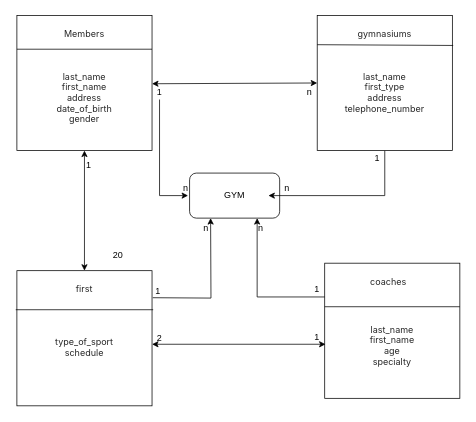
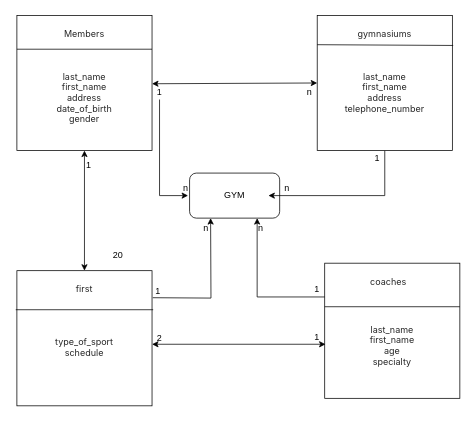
(384, 98) -> (384, 98)
